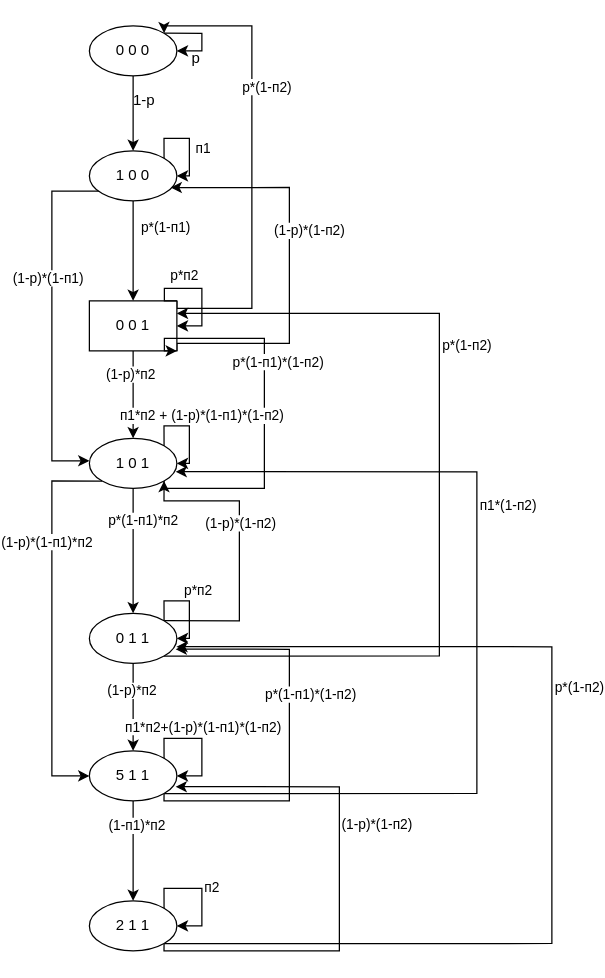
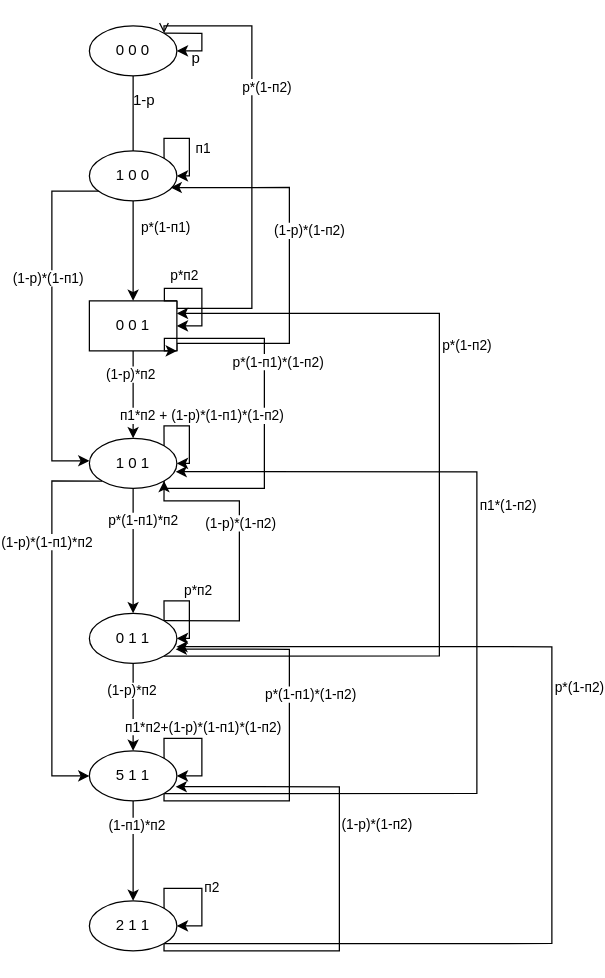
(166, 26) -> (165, 26)
(133, 141) -> (133, 144)
